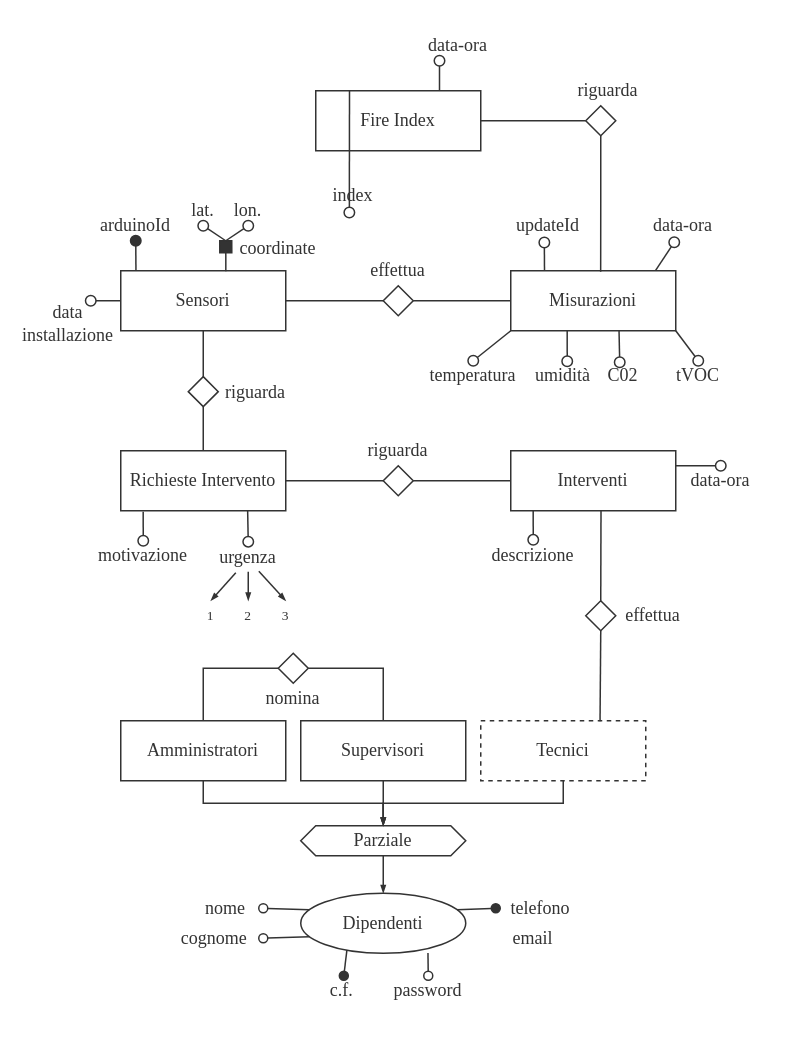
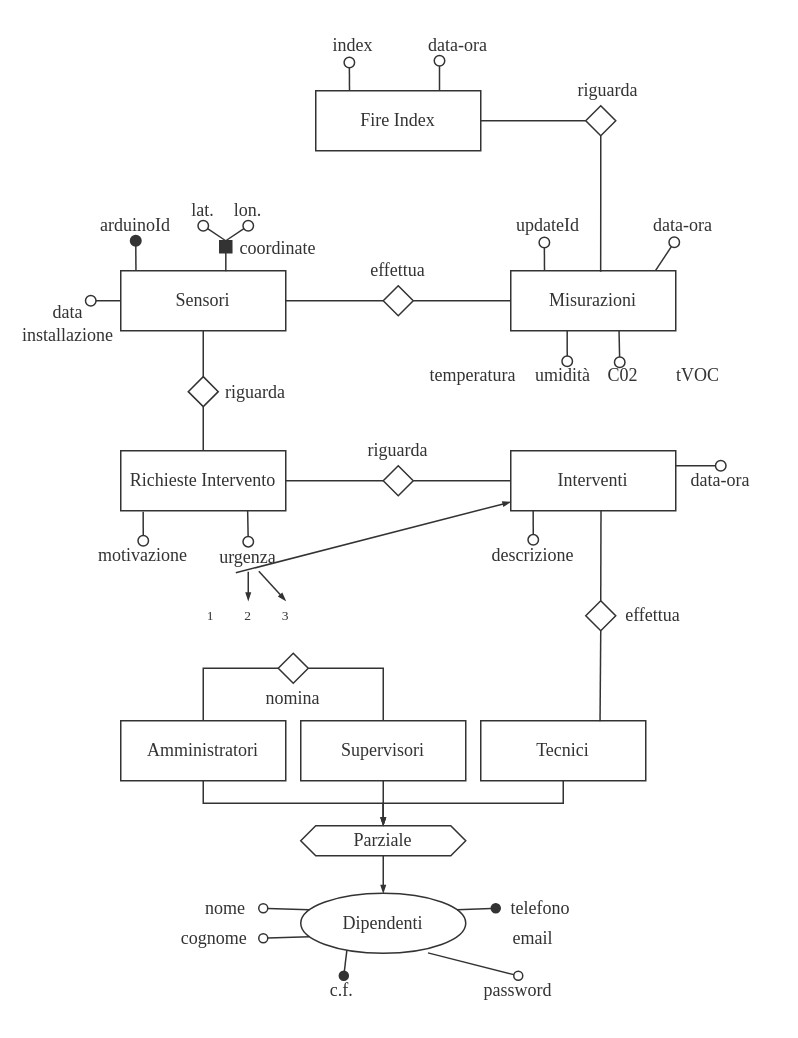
(353, 196) -> (353, 46)
(494, 344) -> none
(685, 344) -> none
(226, 584) -> (370, 538)
(563, 751) -> (563, 751)
(428, 991) -> (518, 991)
